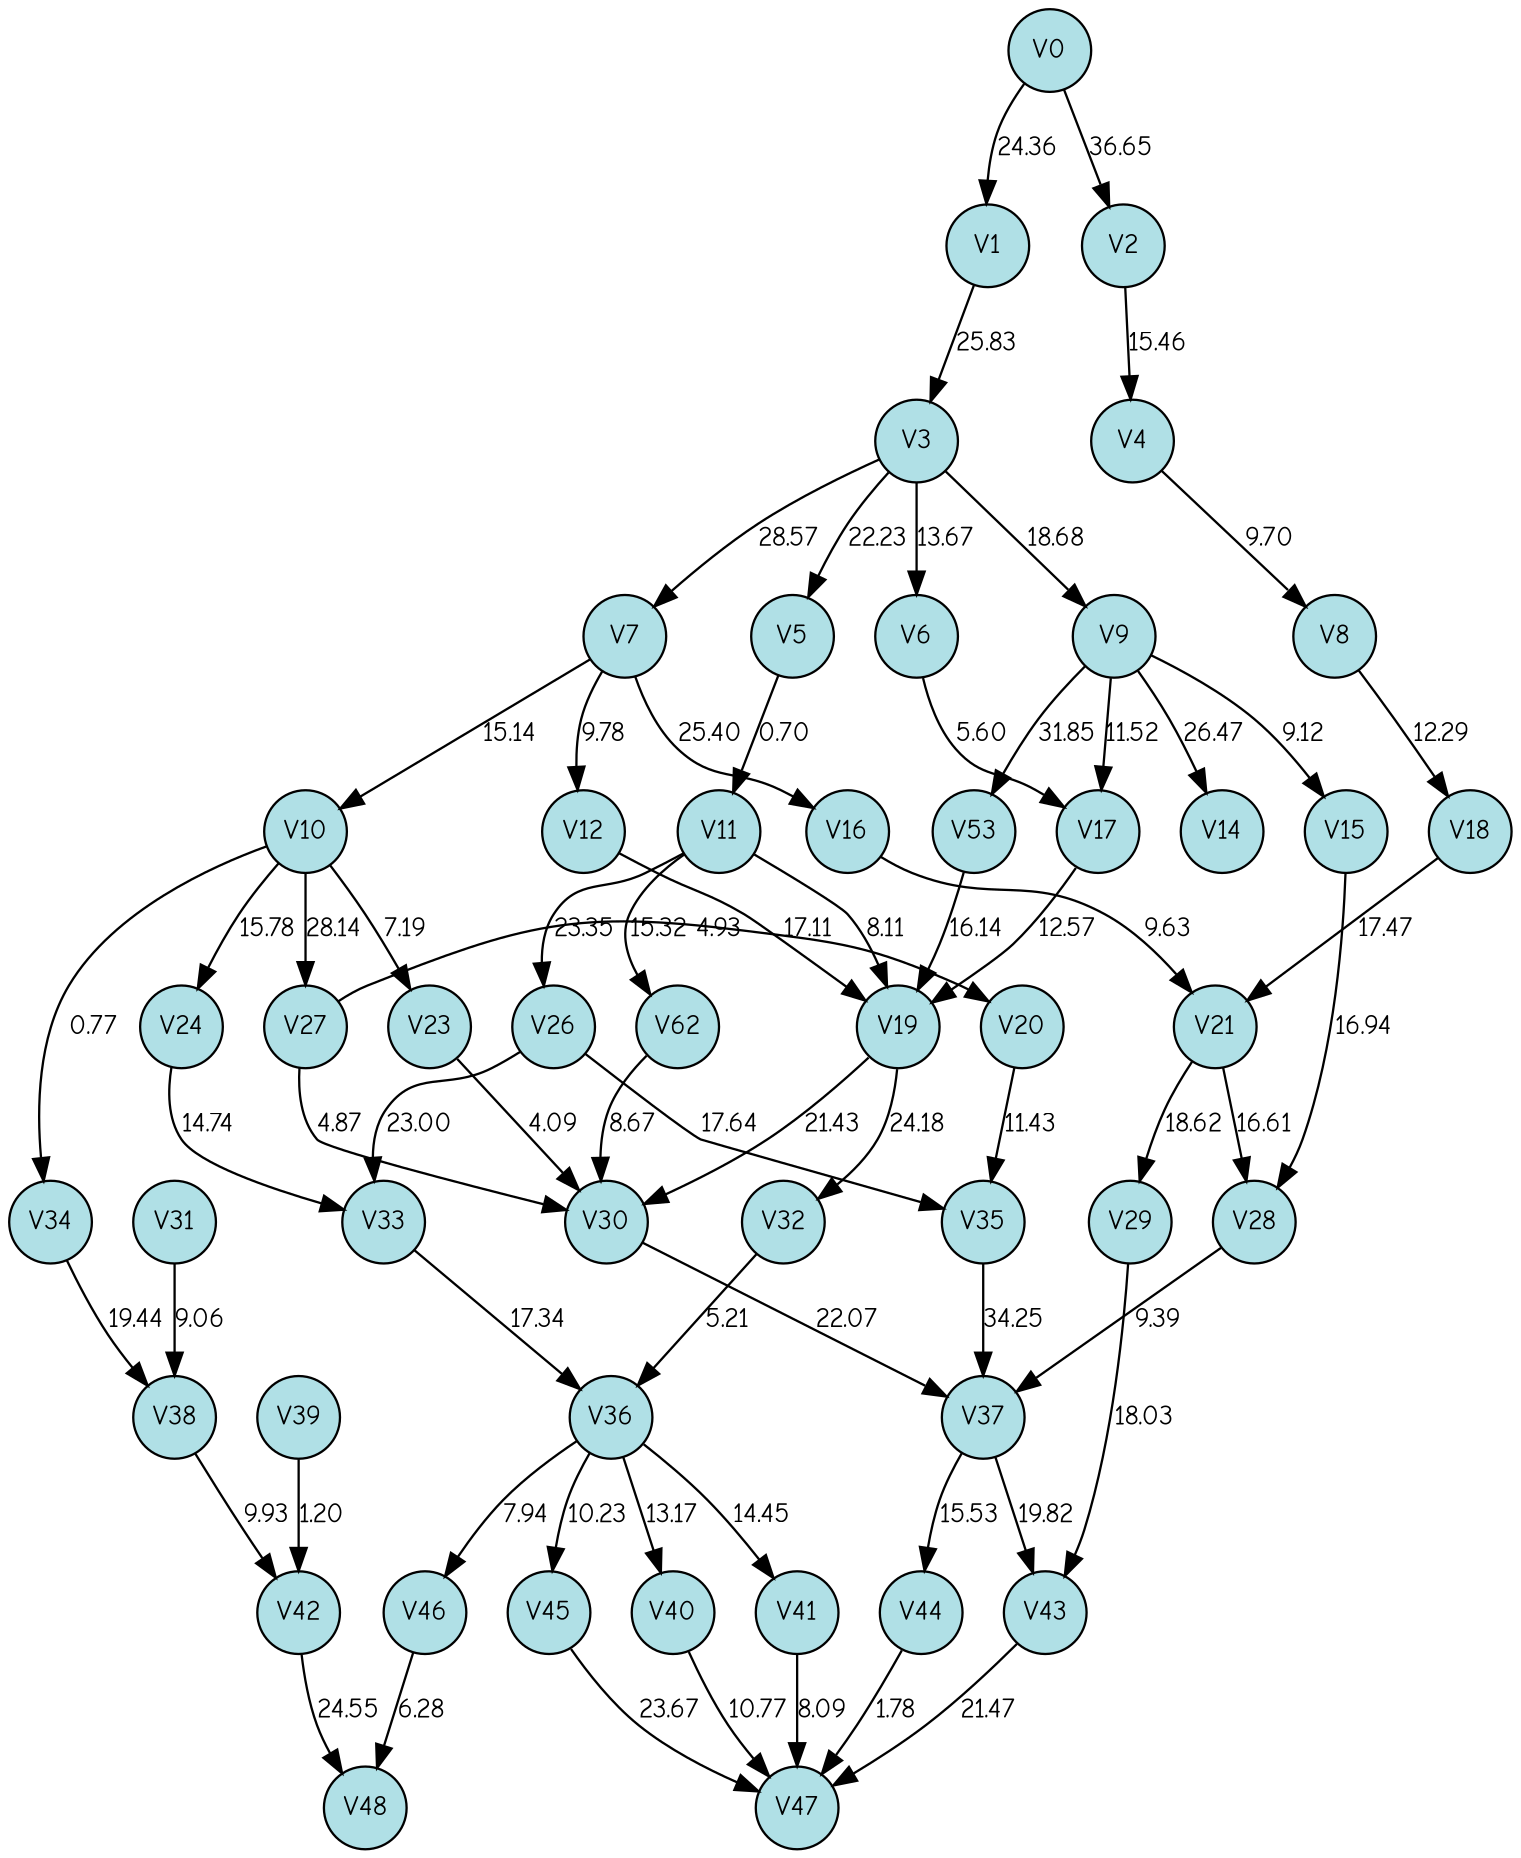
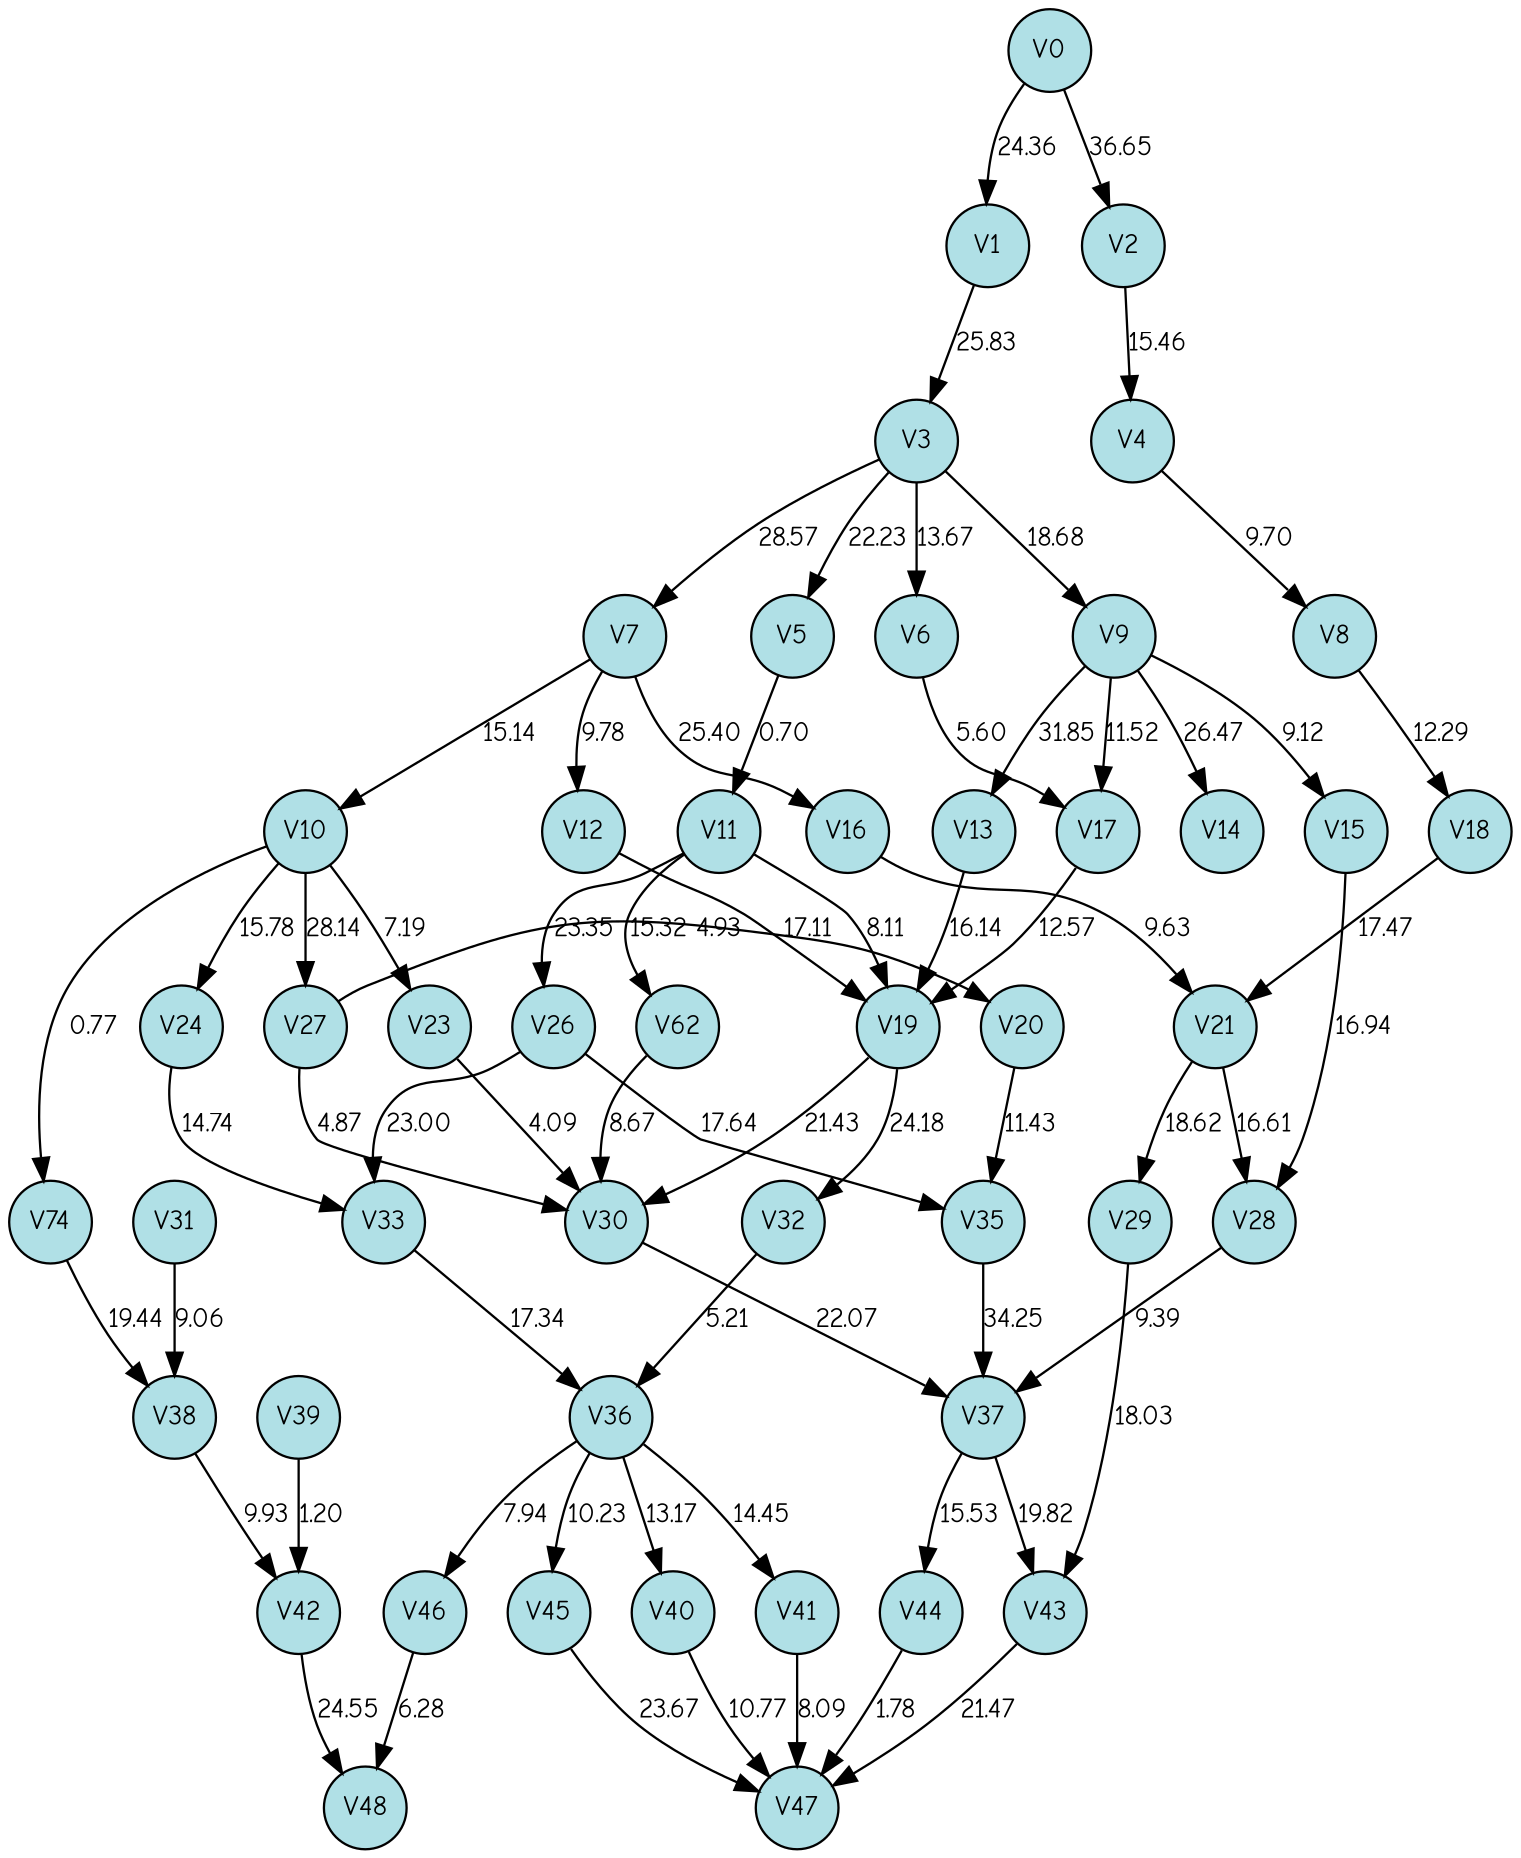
(974, 832) -> (974, 832)
(51, 1222) -> (51, 1222)
